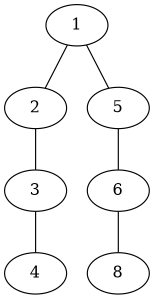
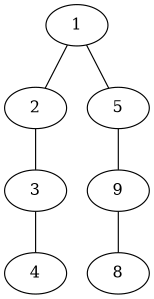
(118, 191) -> (118, 191)
